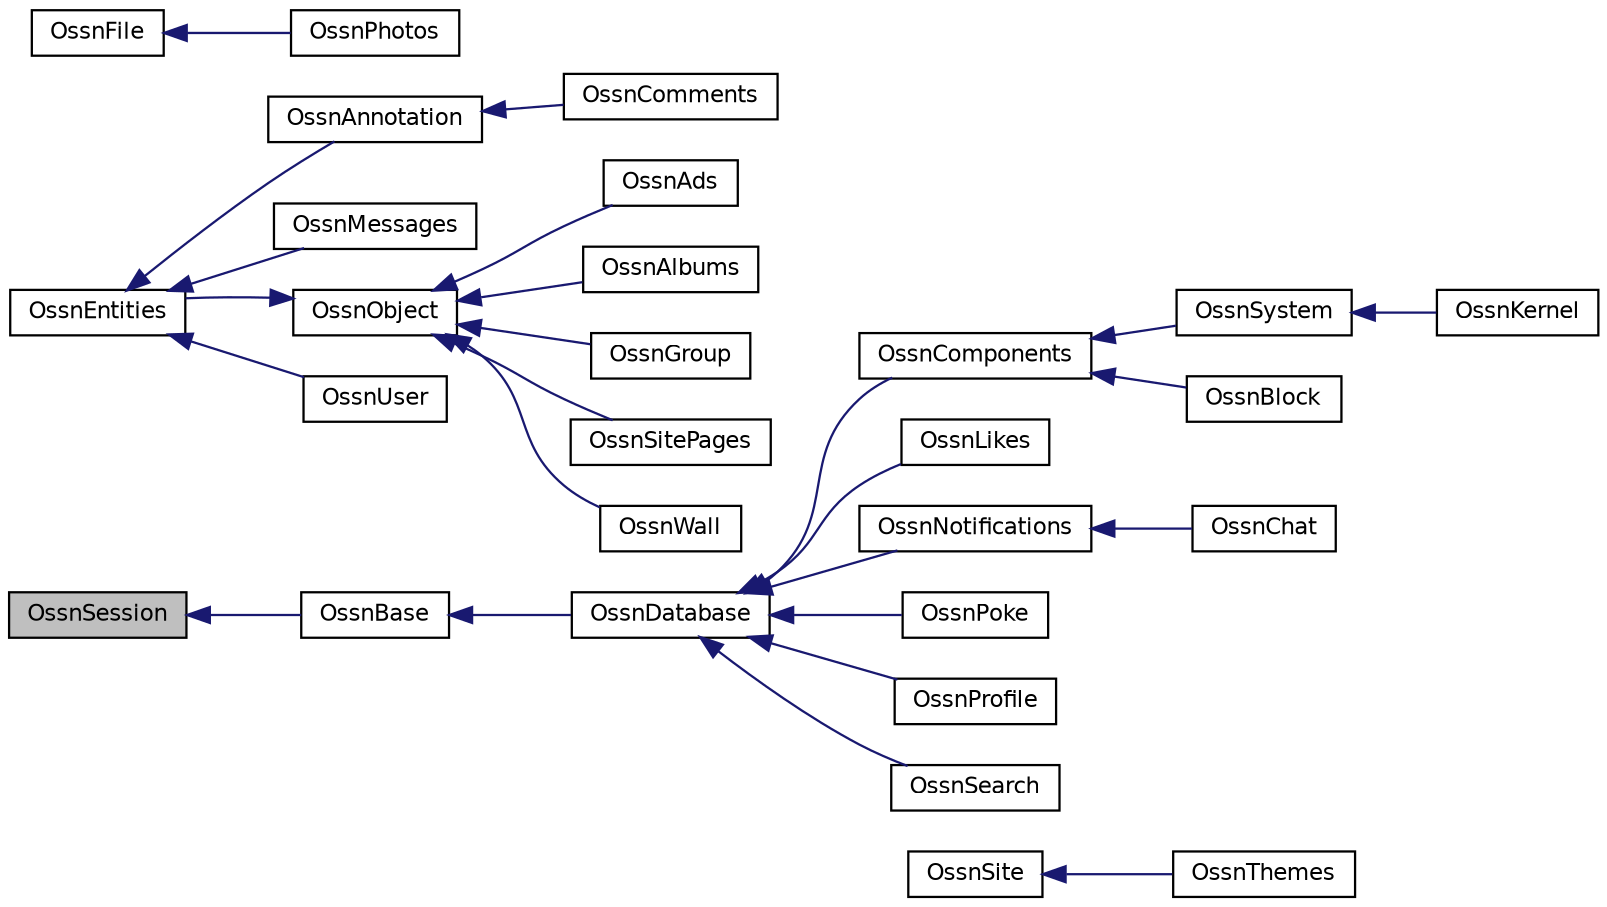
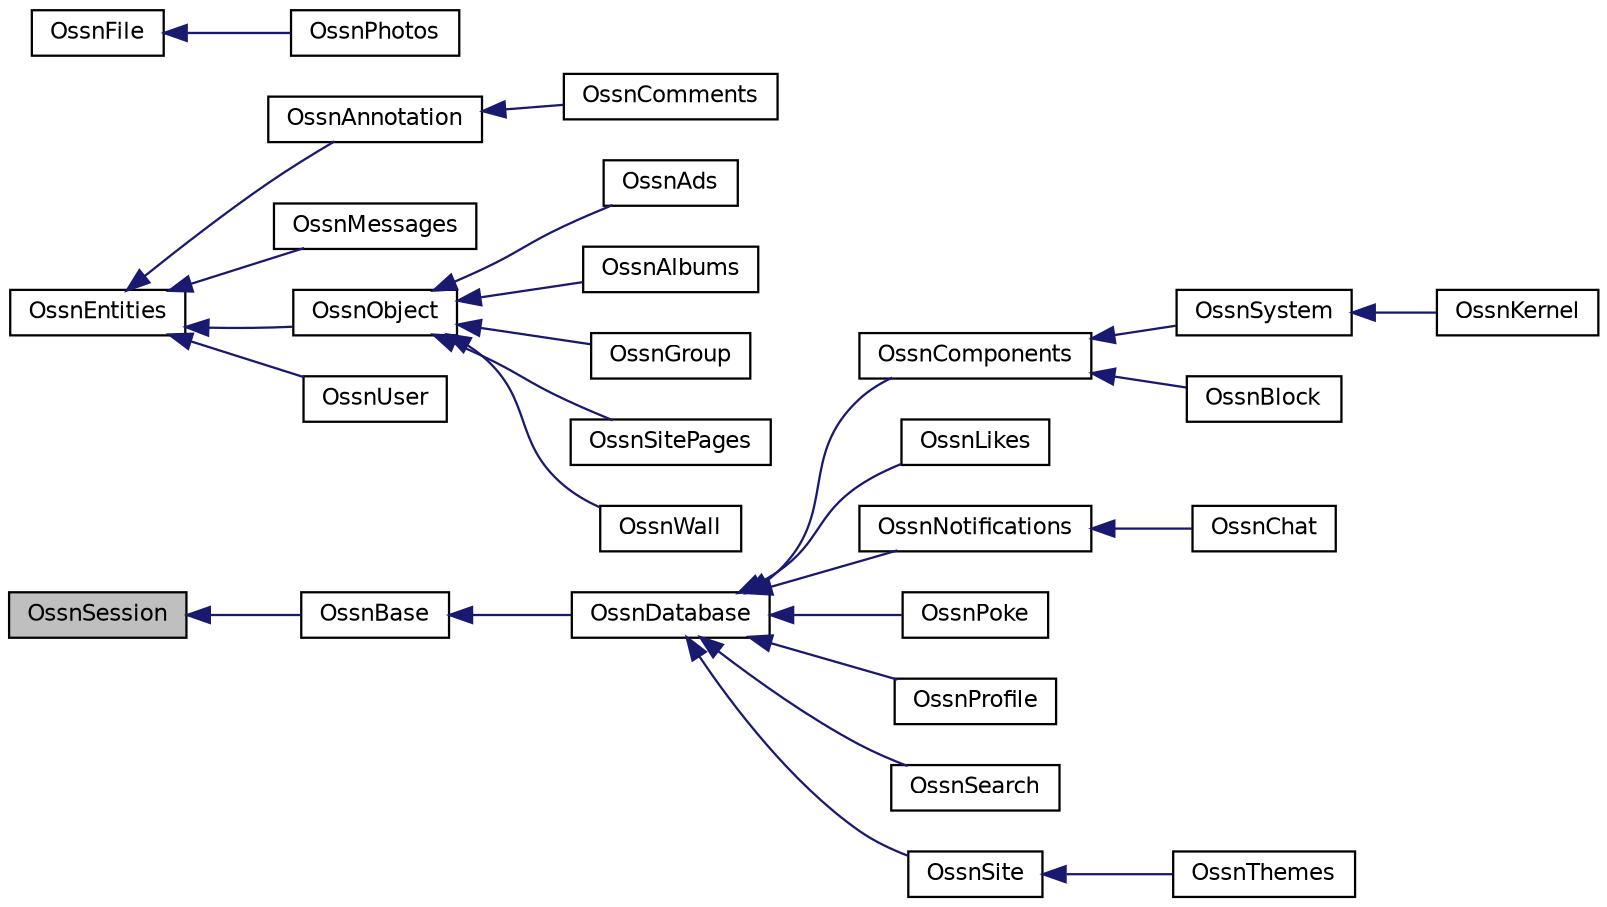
(228, 297) -> (251, 328)
none -> (790, 771)
